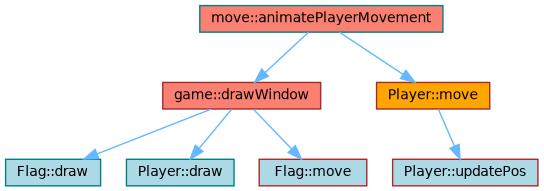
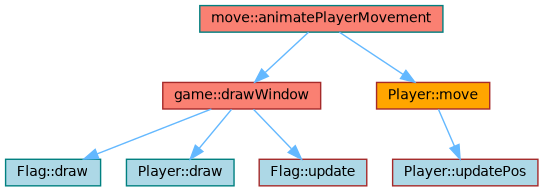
(313, 173) -> (313, 173)
